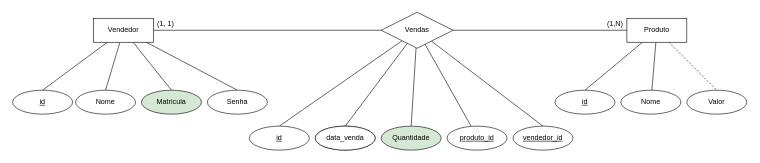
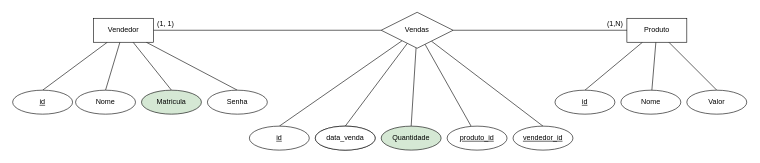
(693, 66) -> (693, 66)
